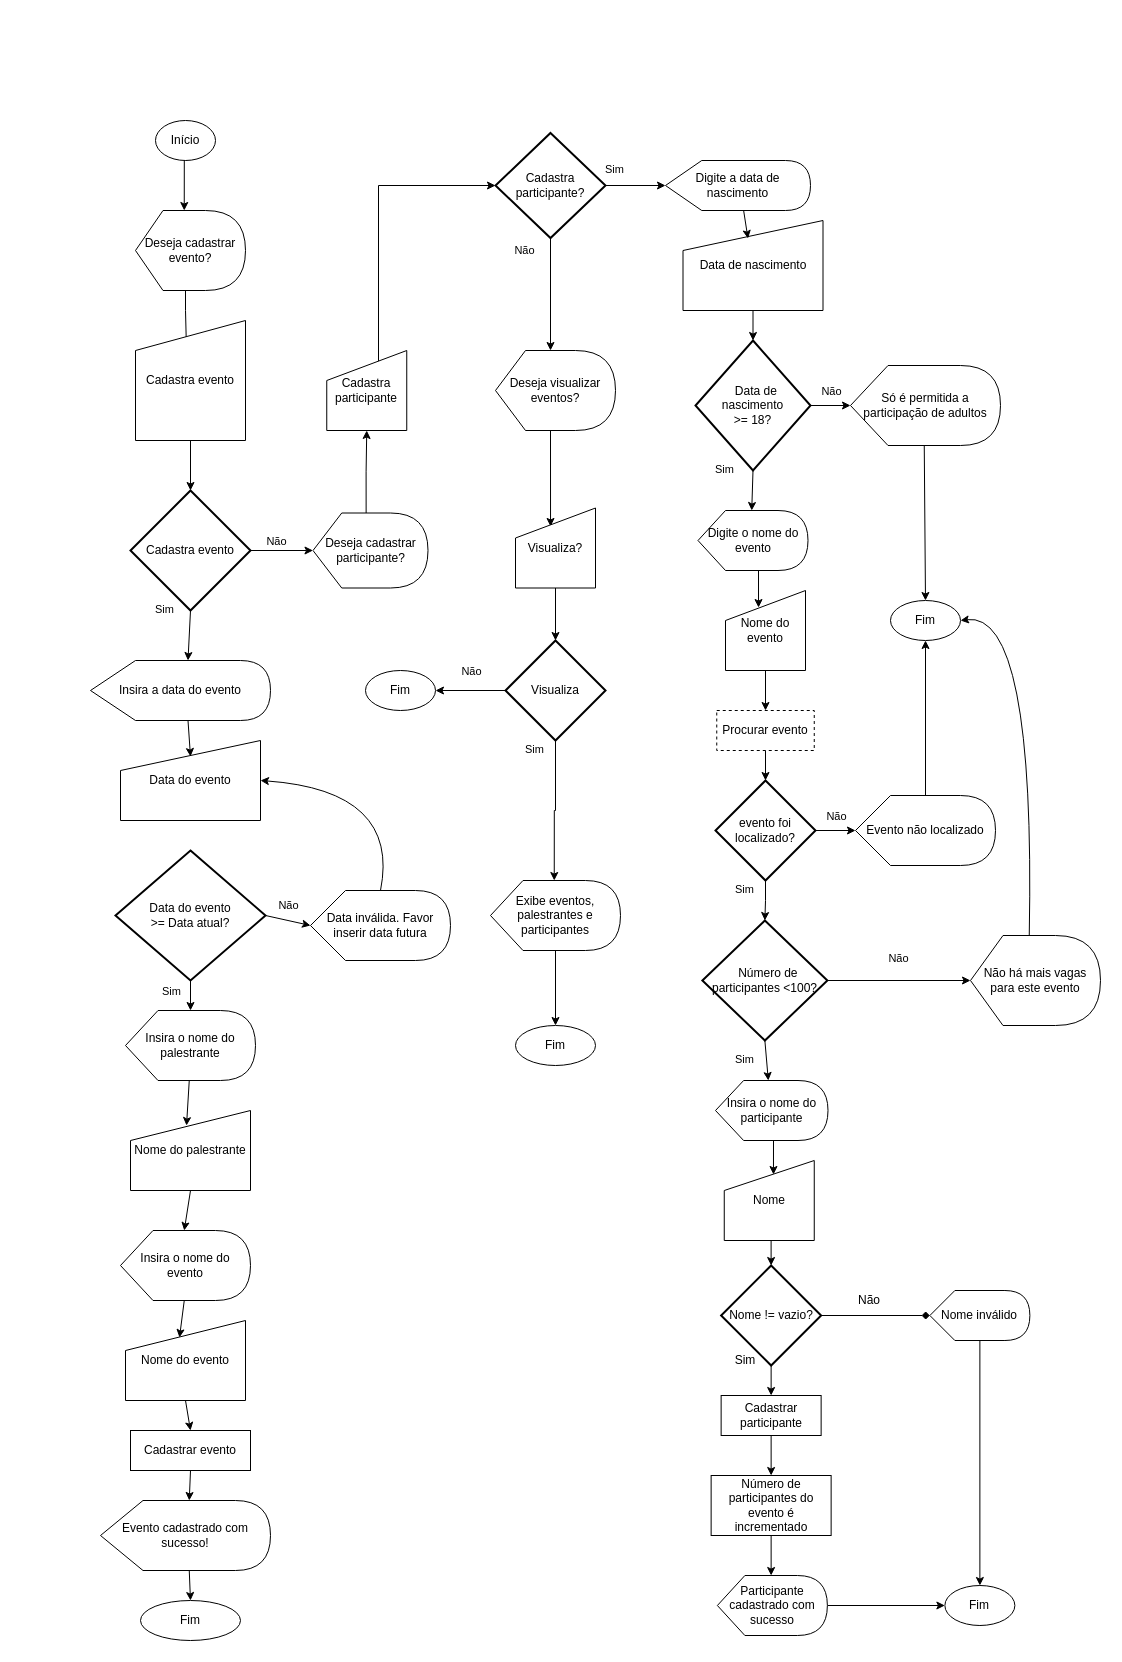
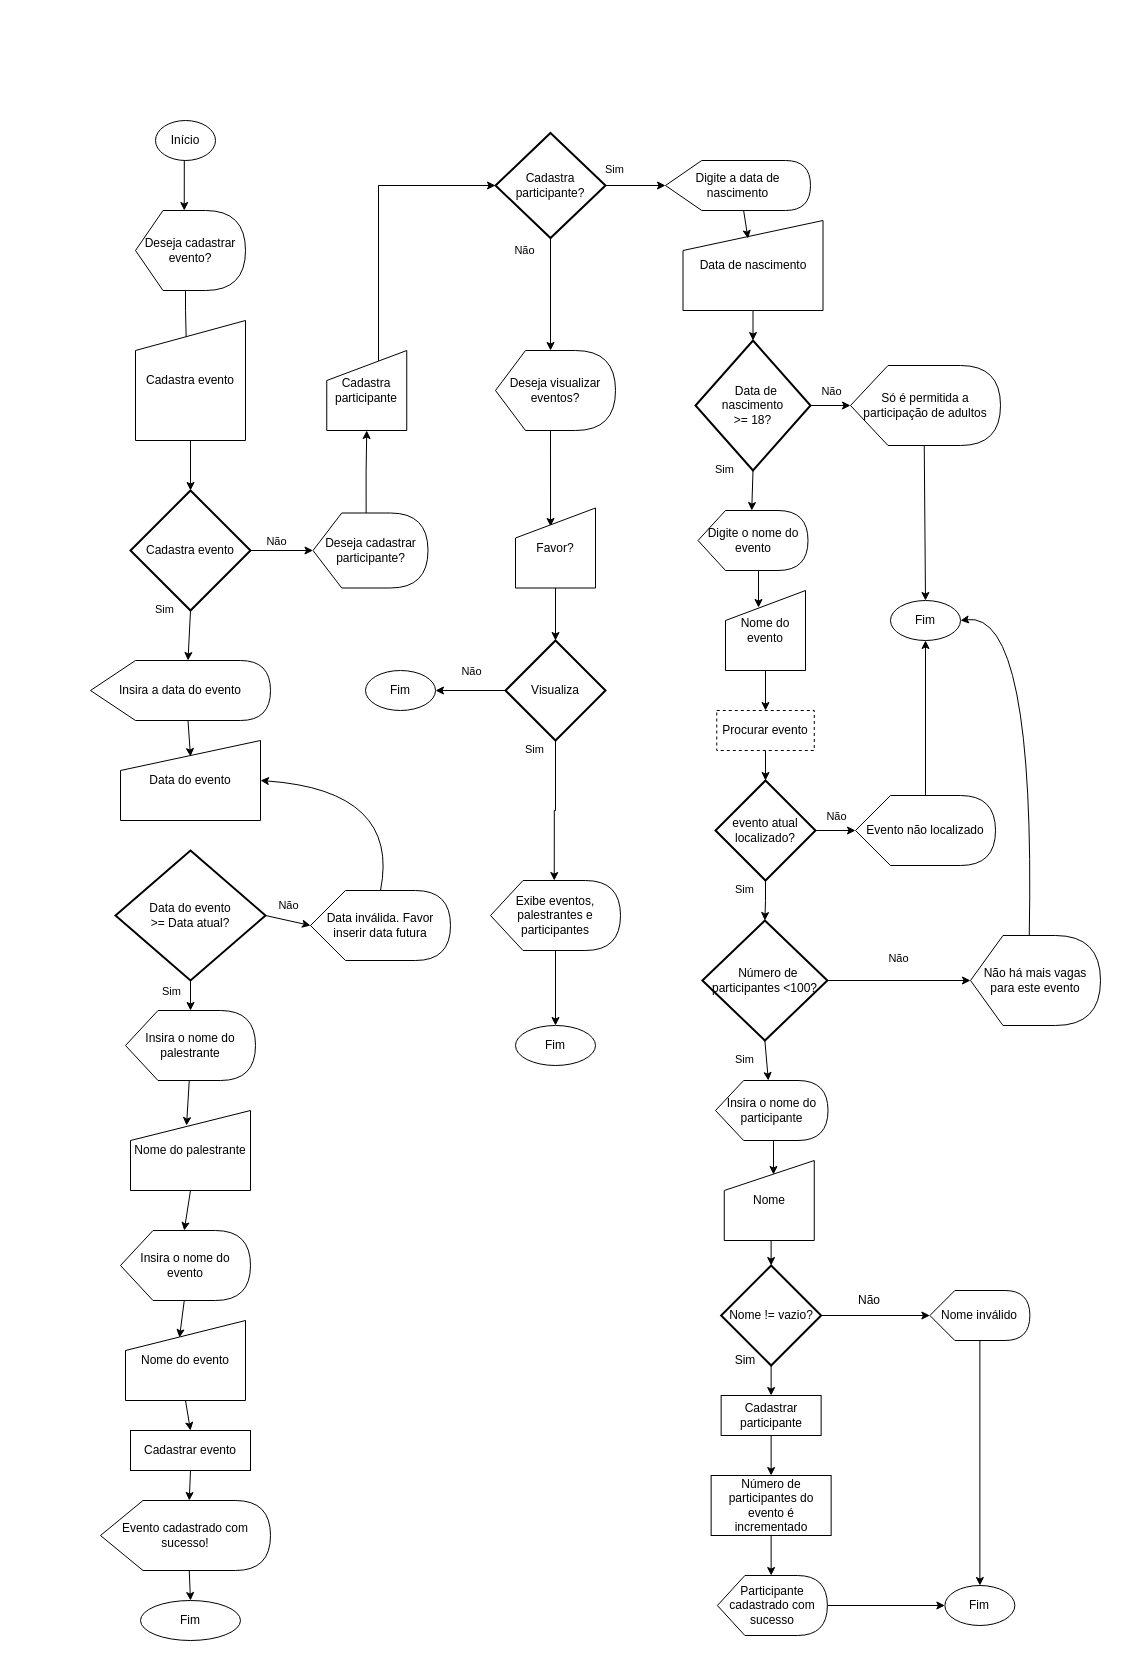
(556, 549) -> (556, 549)
(766, 831) -> (766, 831)
(920, 1316) -> (922, 1316)
